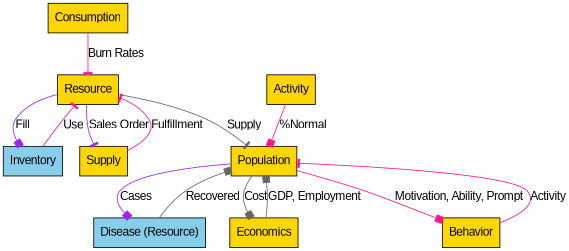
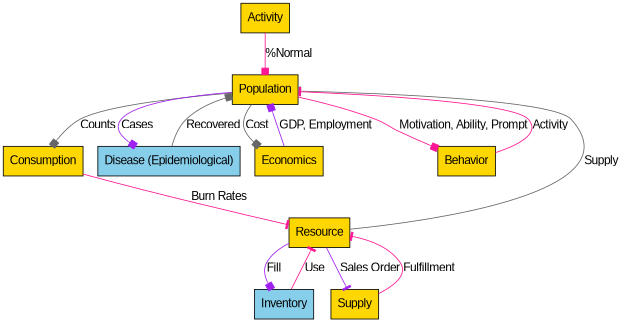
none -> (135, 105)
(267, 201) -> (278, 129)
(150, 233) -> (169, 161)
